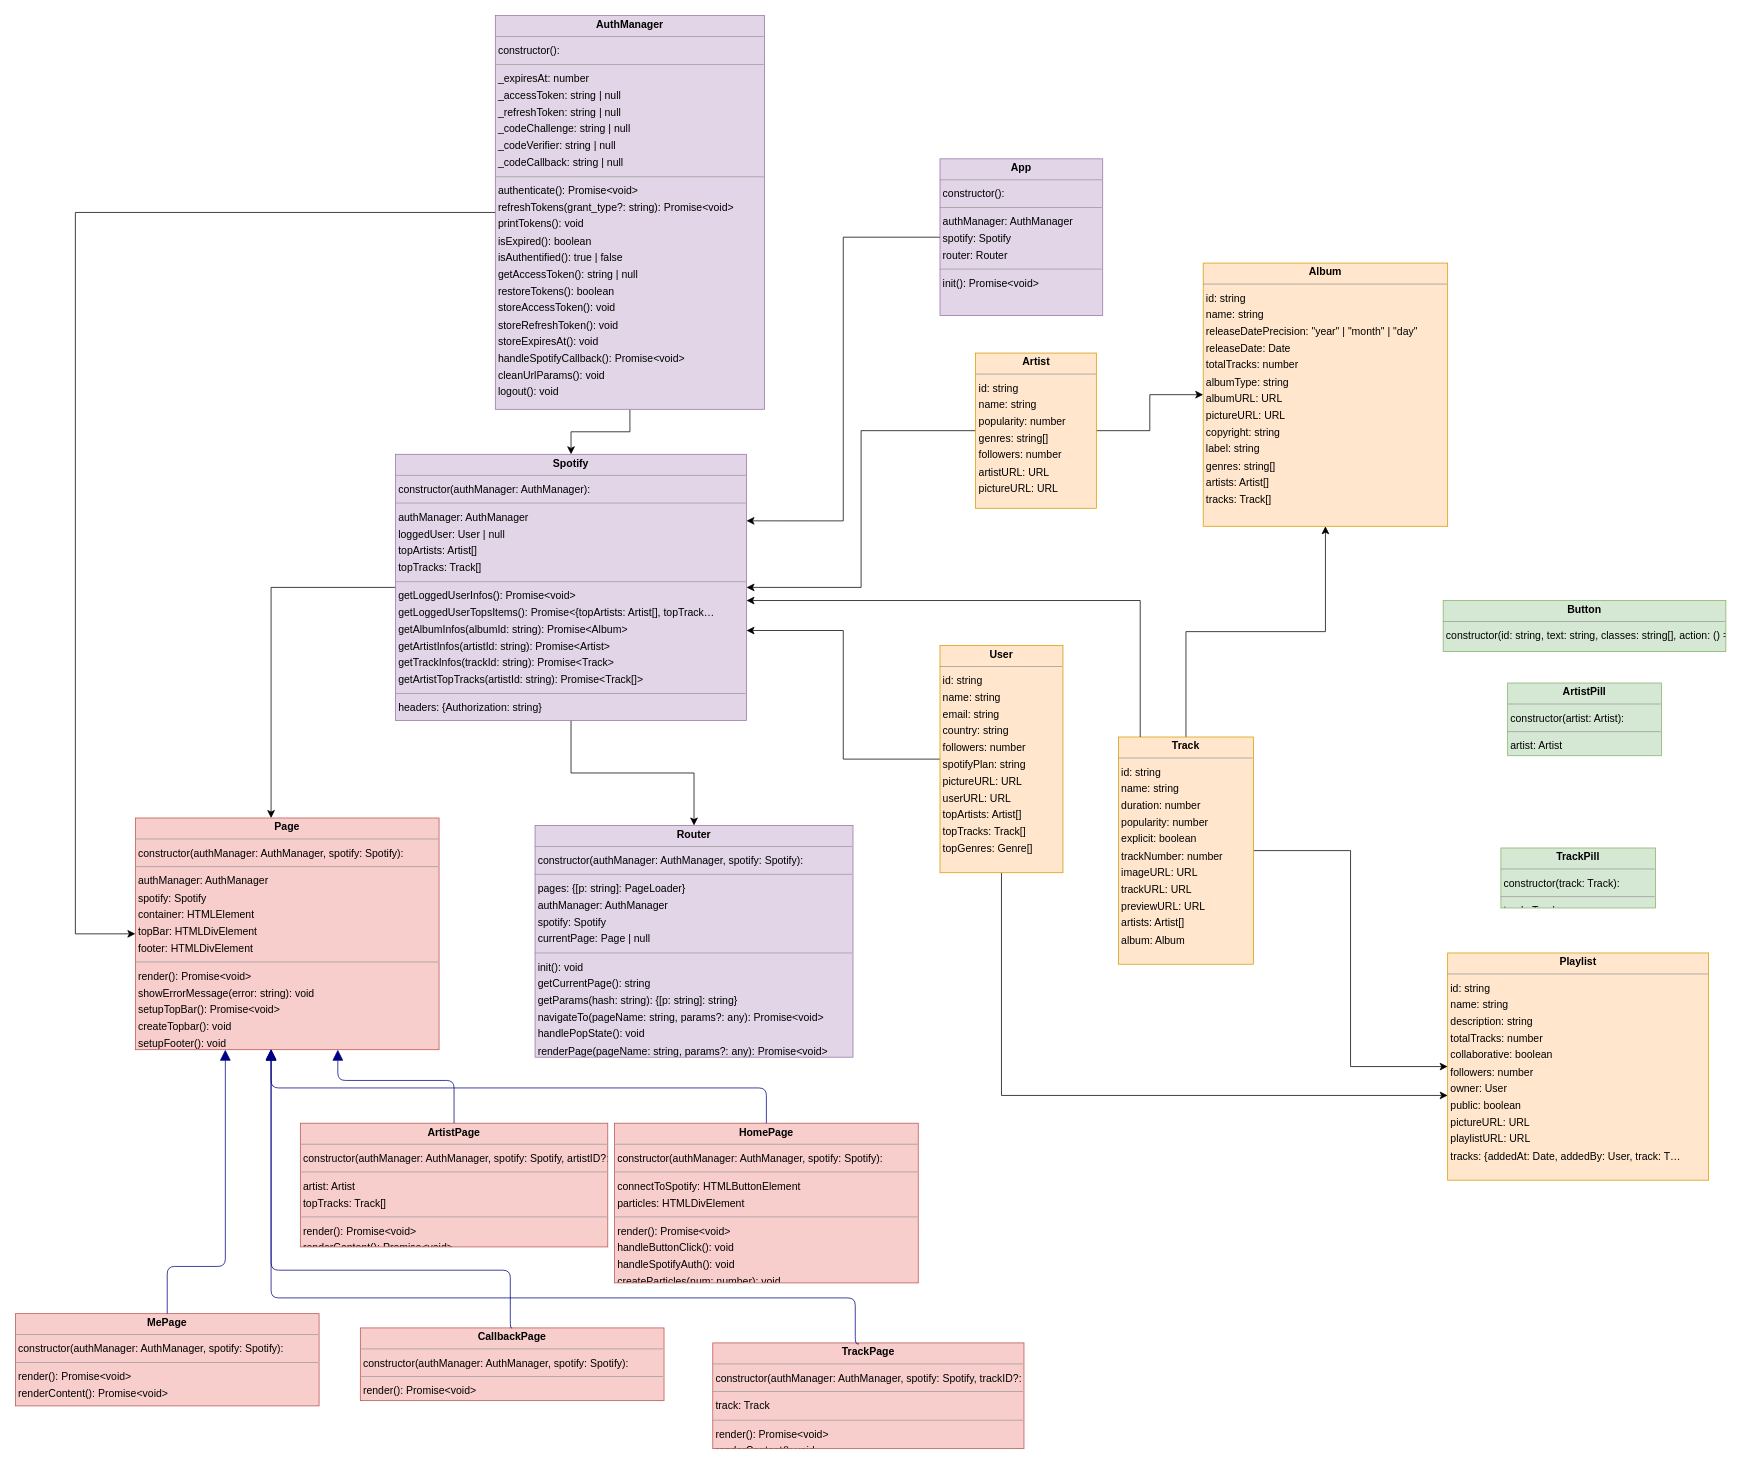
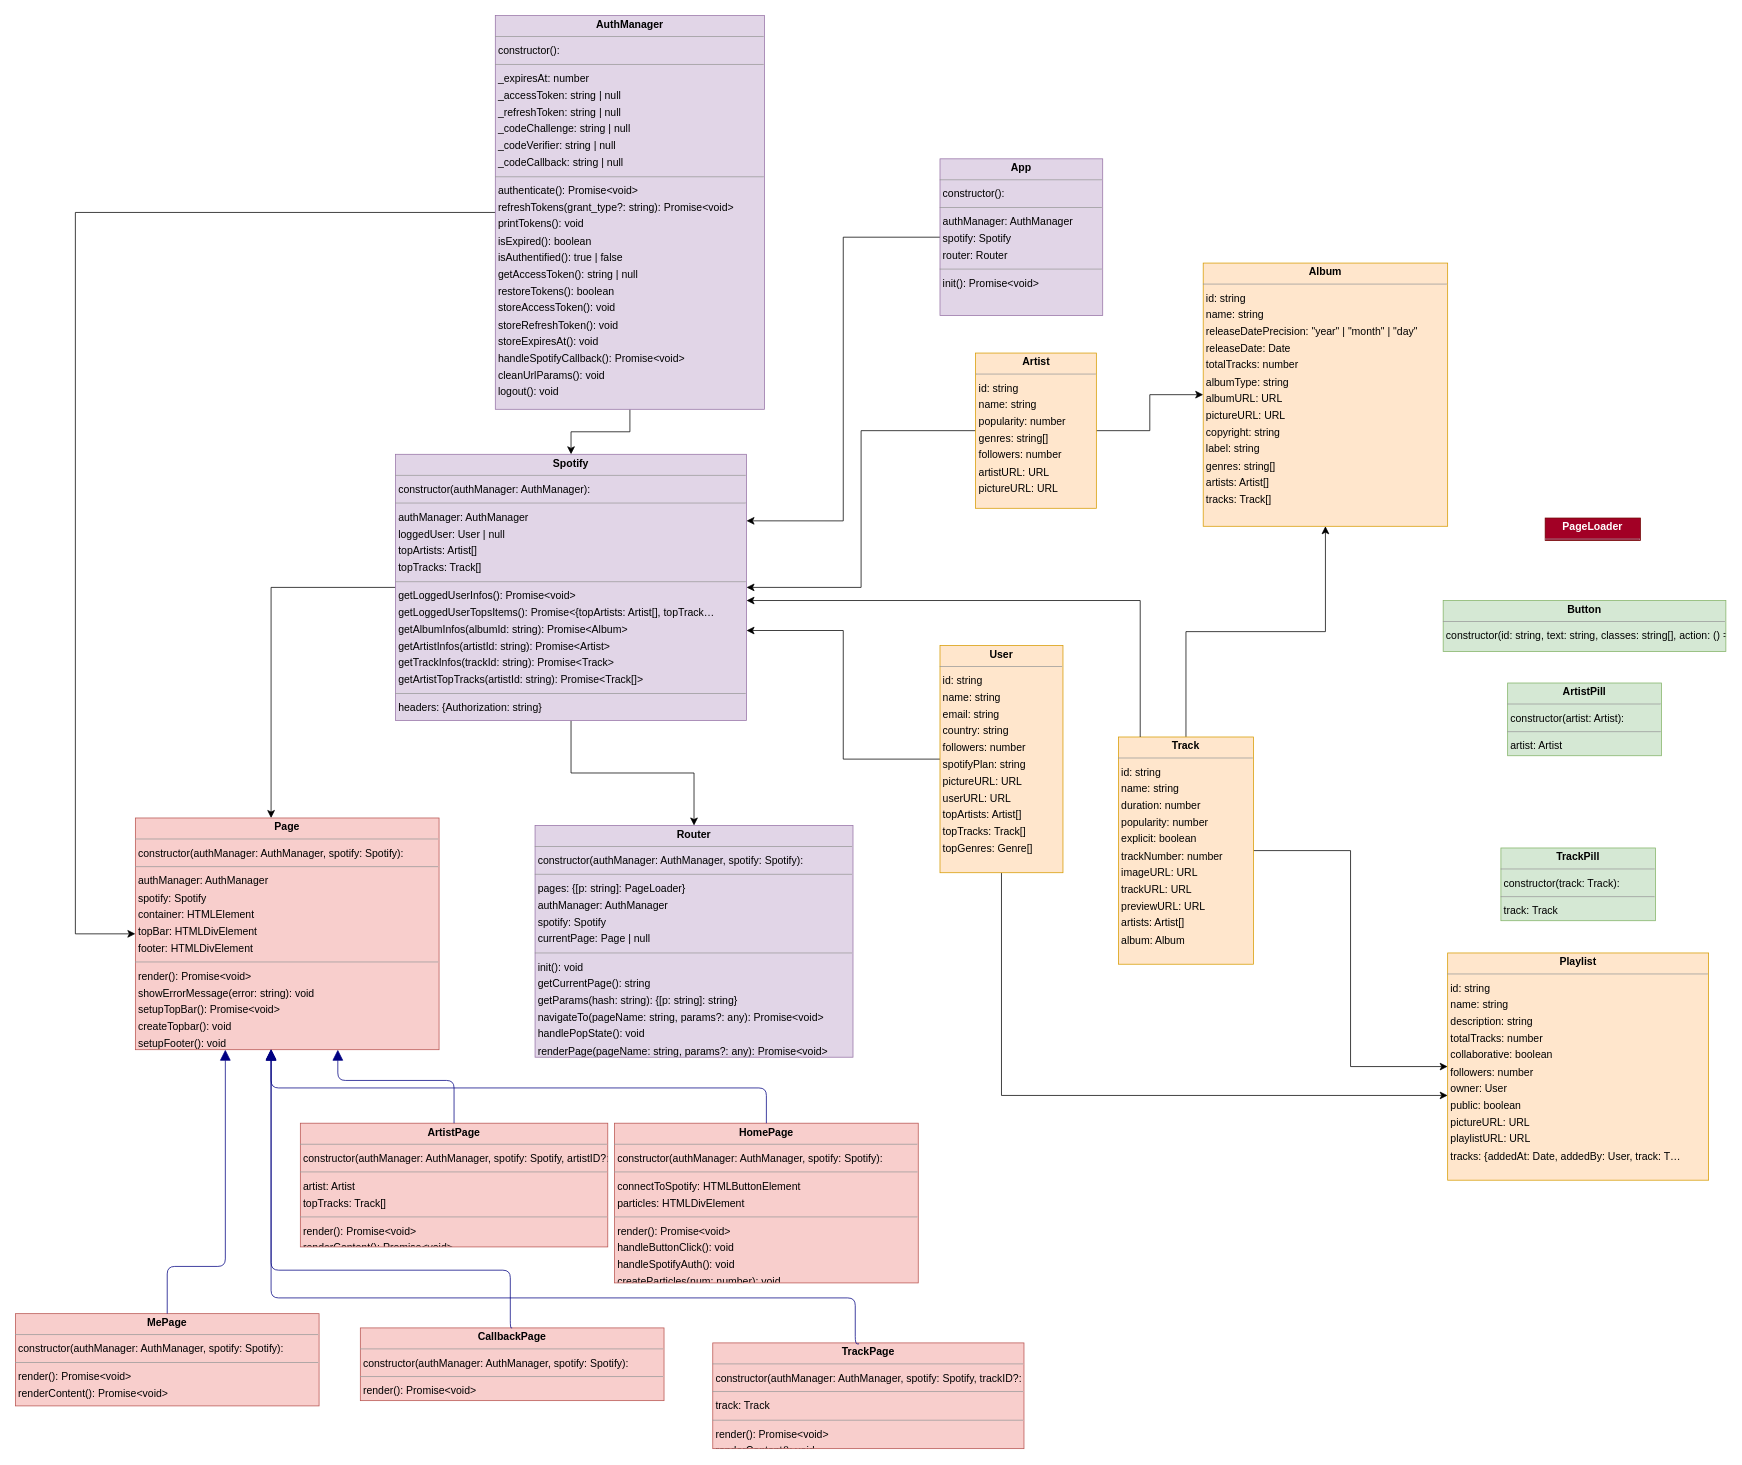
none -> (1593, 529)
(1578, 878) -> (1578, 884)
